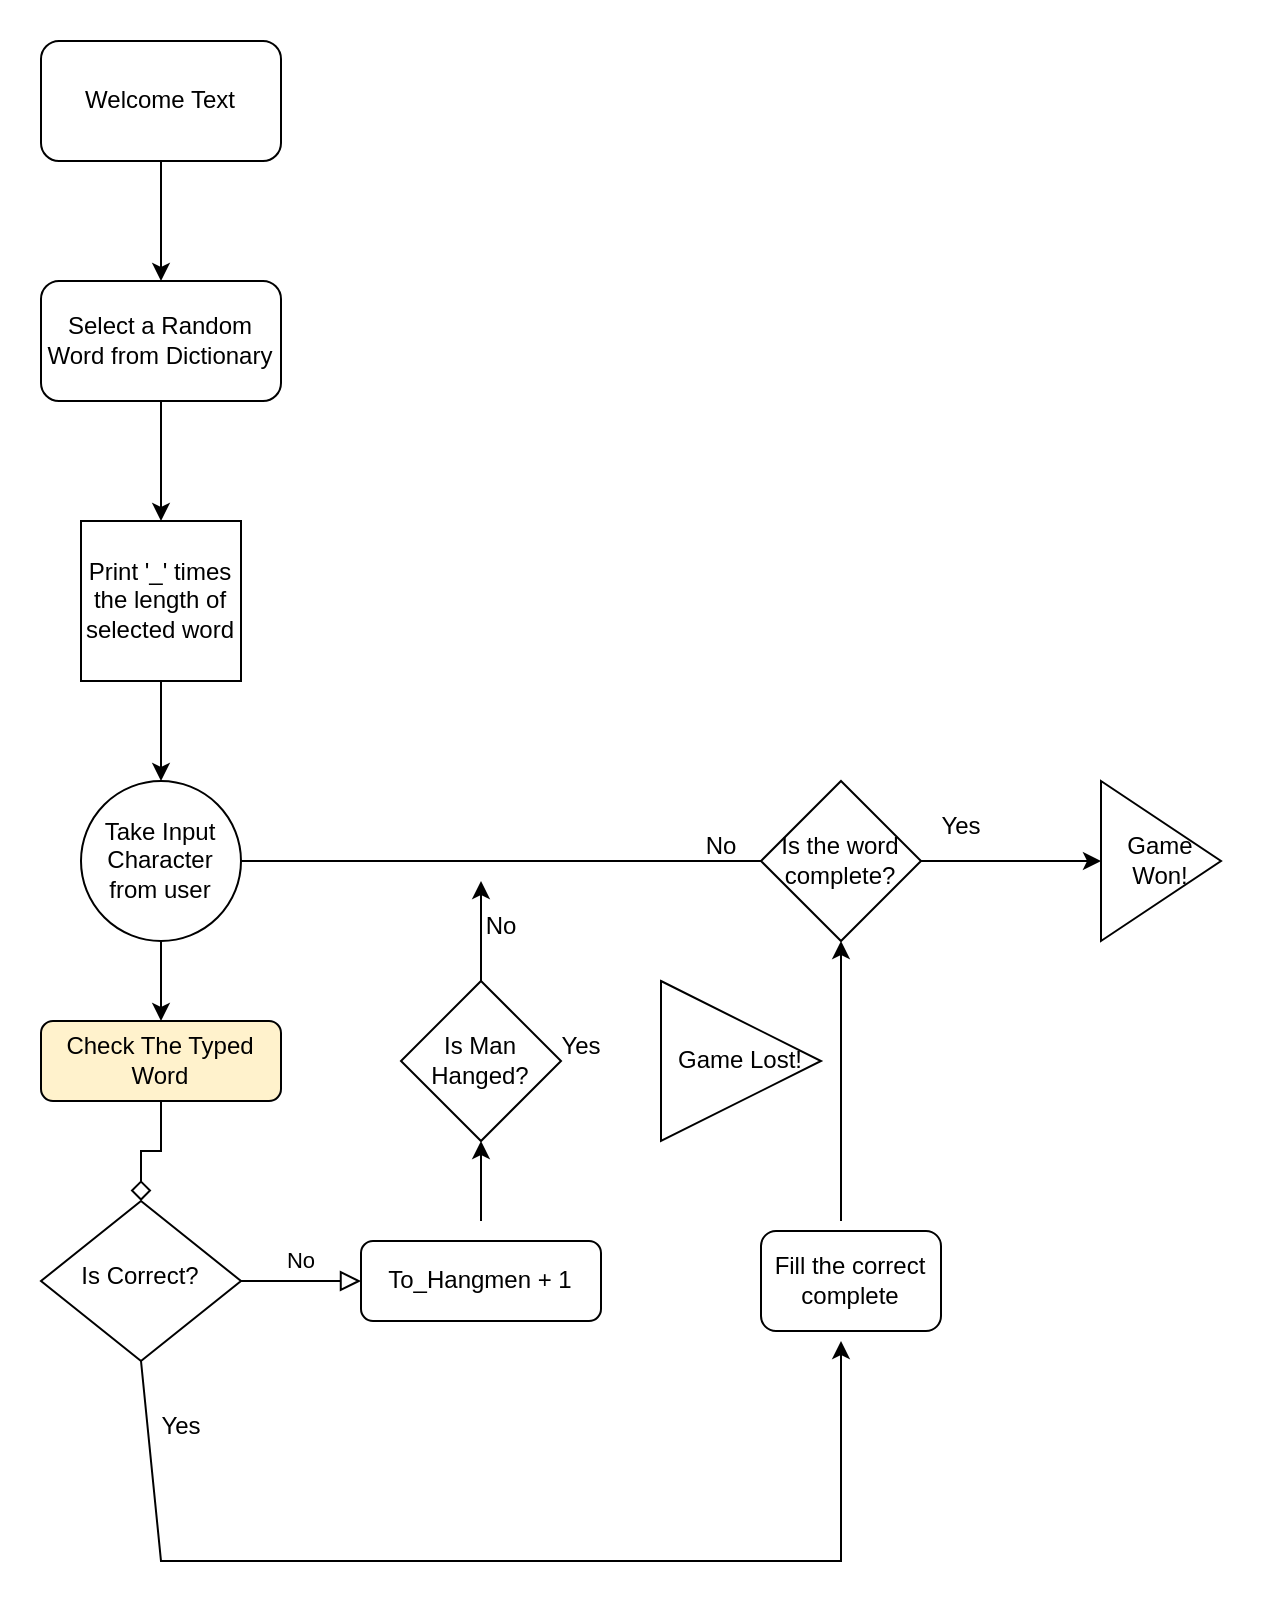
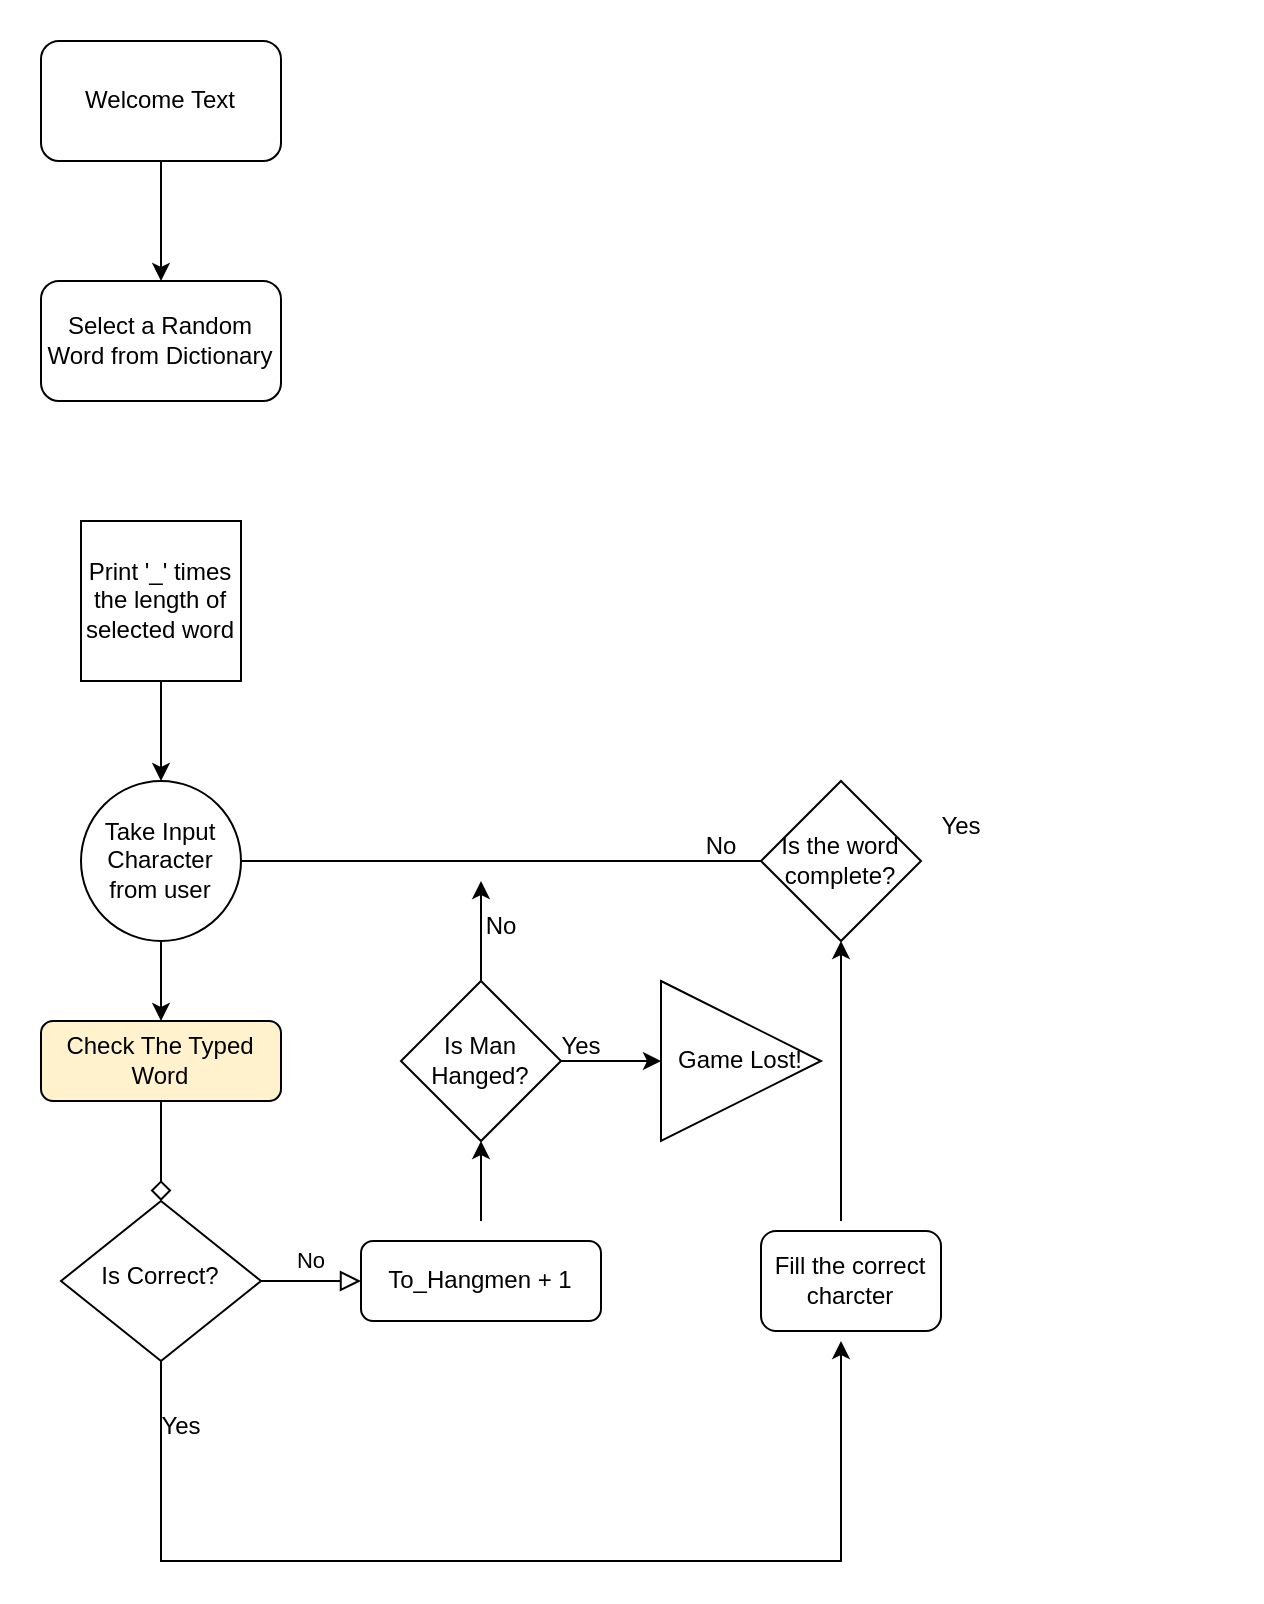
(161, 454) -> none
(1004, 861) -> none
(1161, 861) -> none
none -> (604, 1061)
(141, 1281) -> (161, 1281)
(851, 1281) -> (851, 1281)
